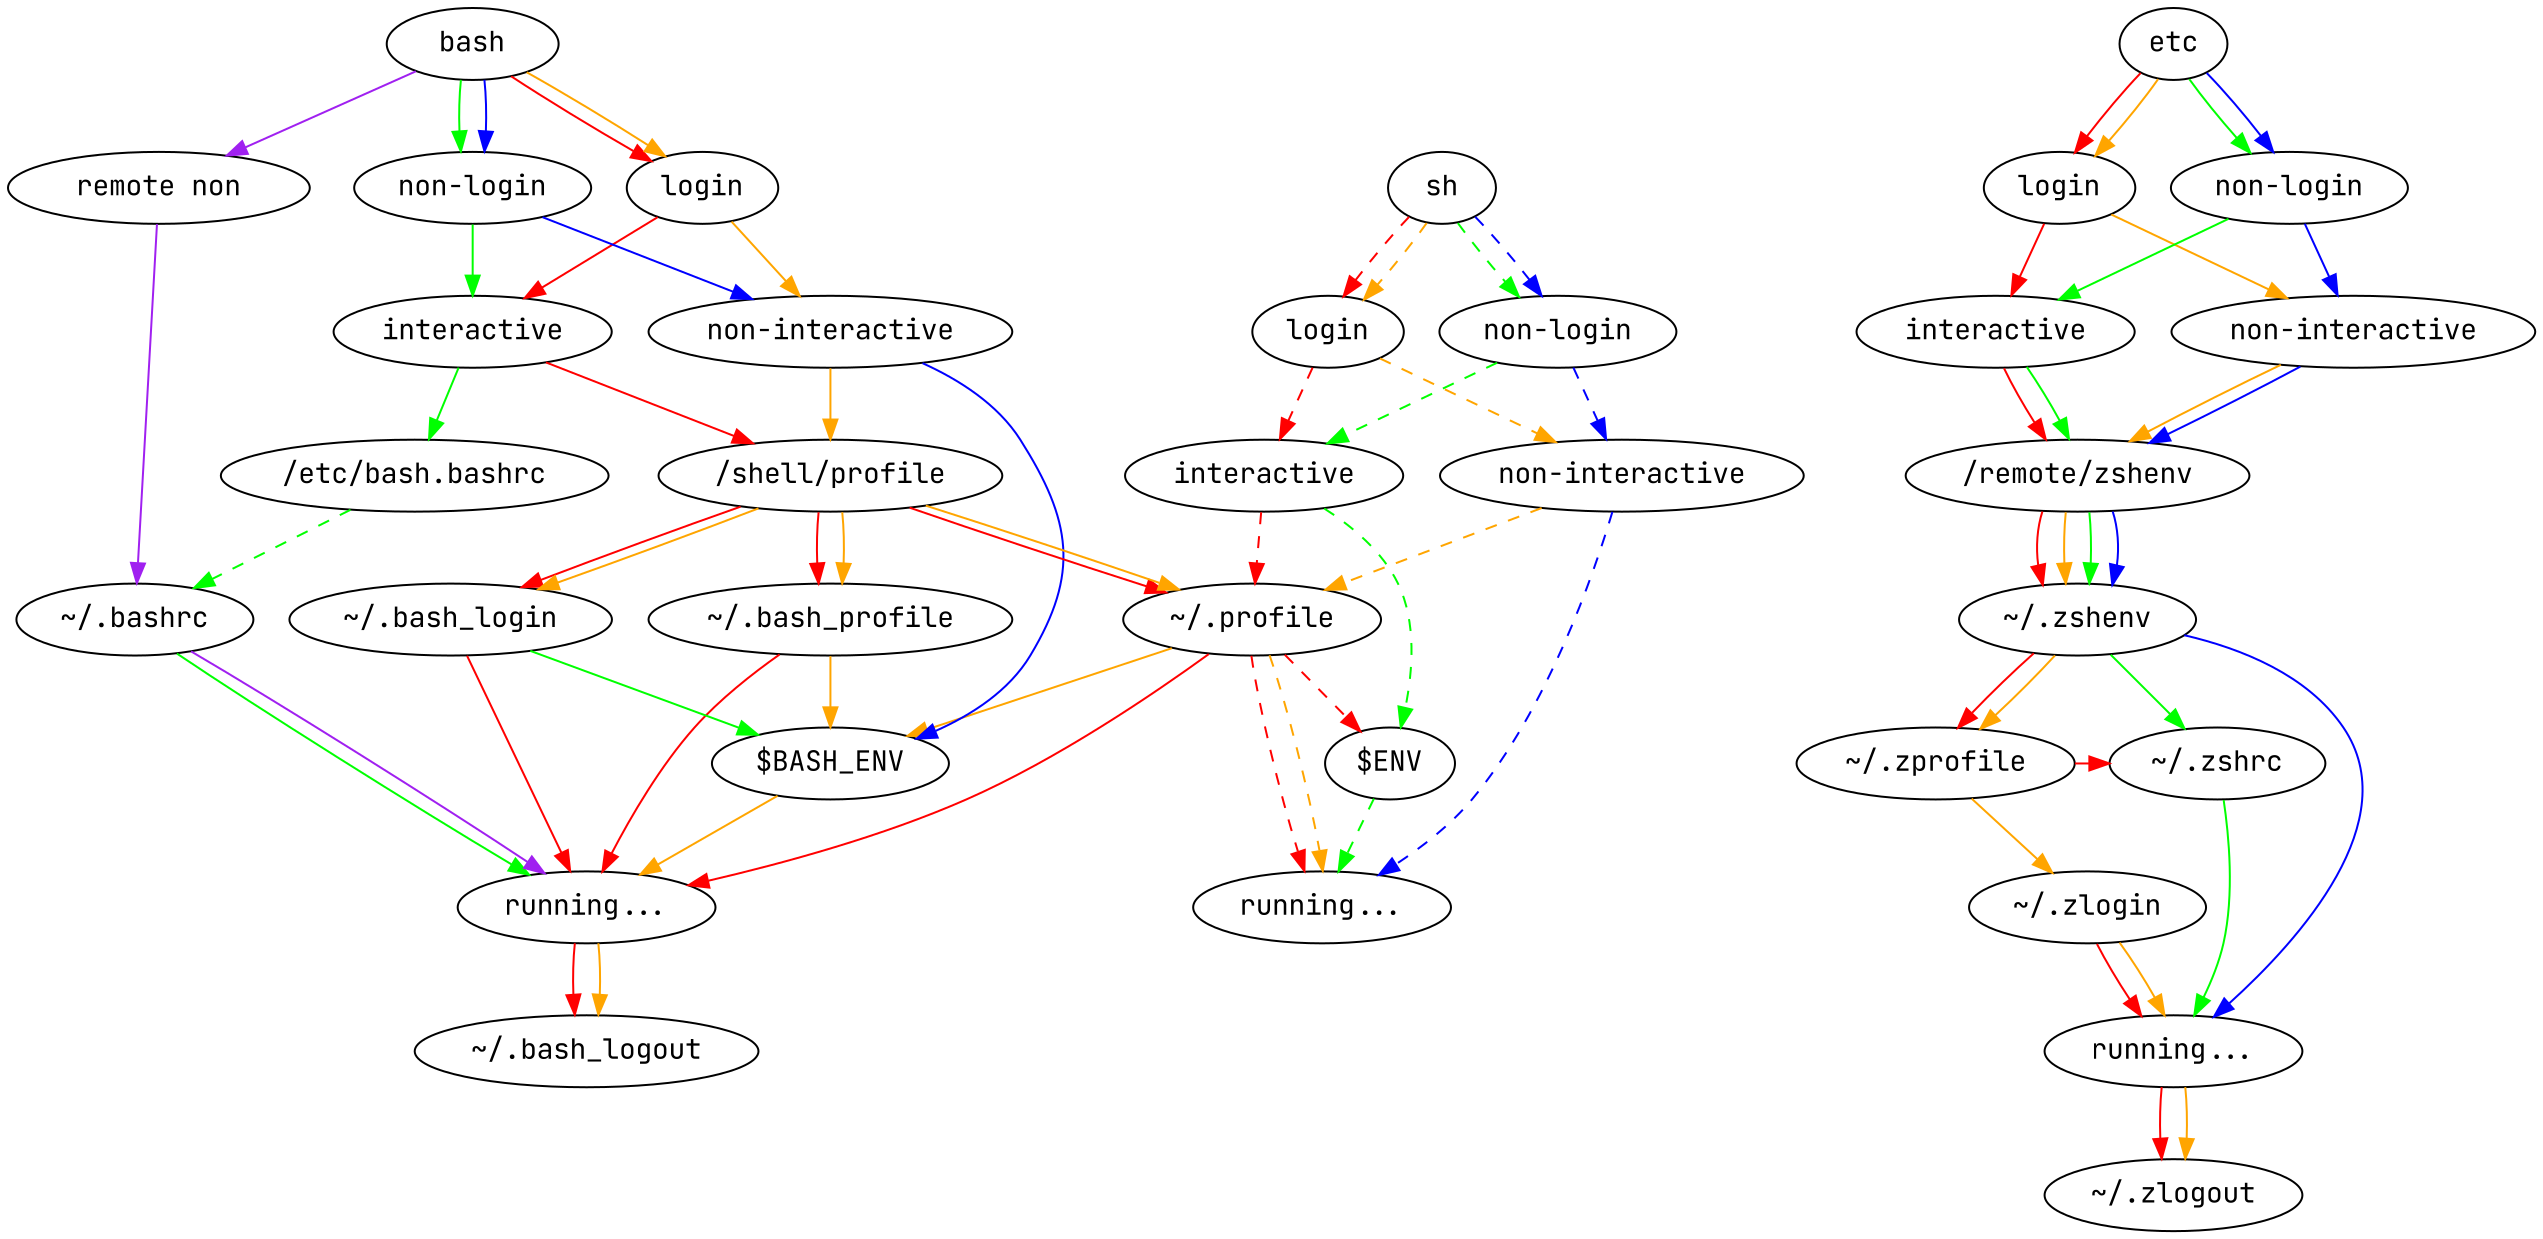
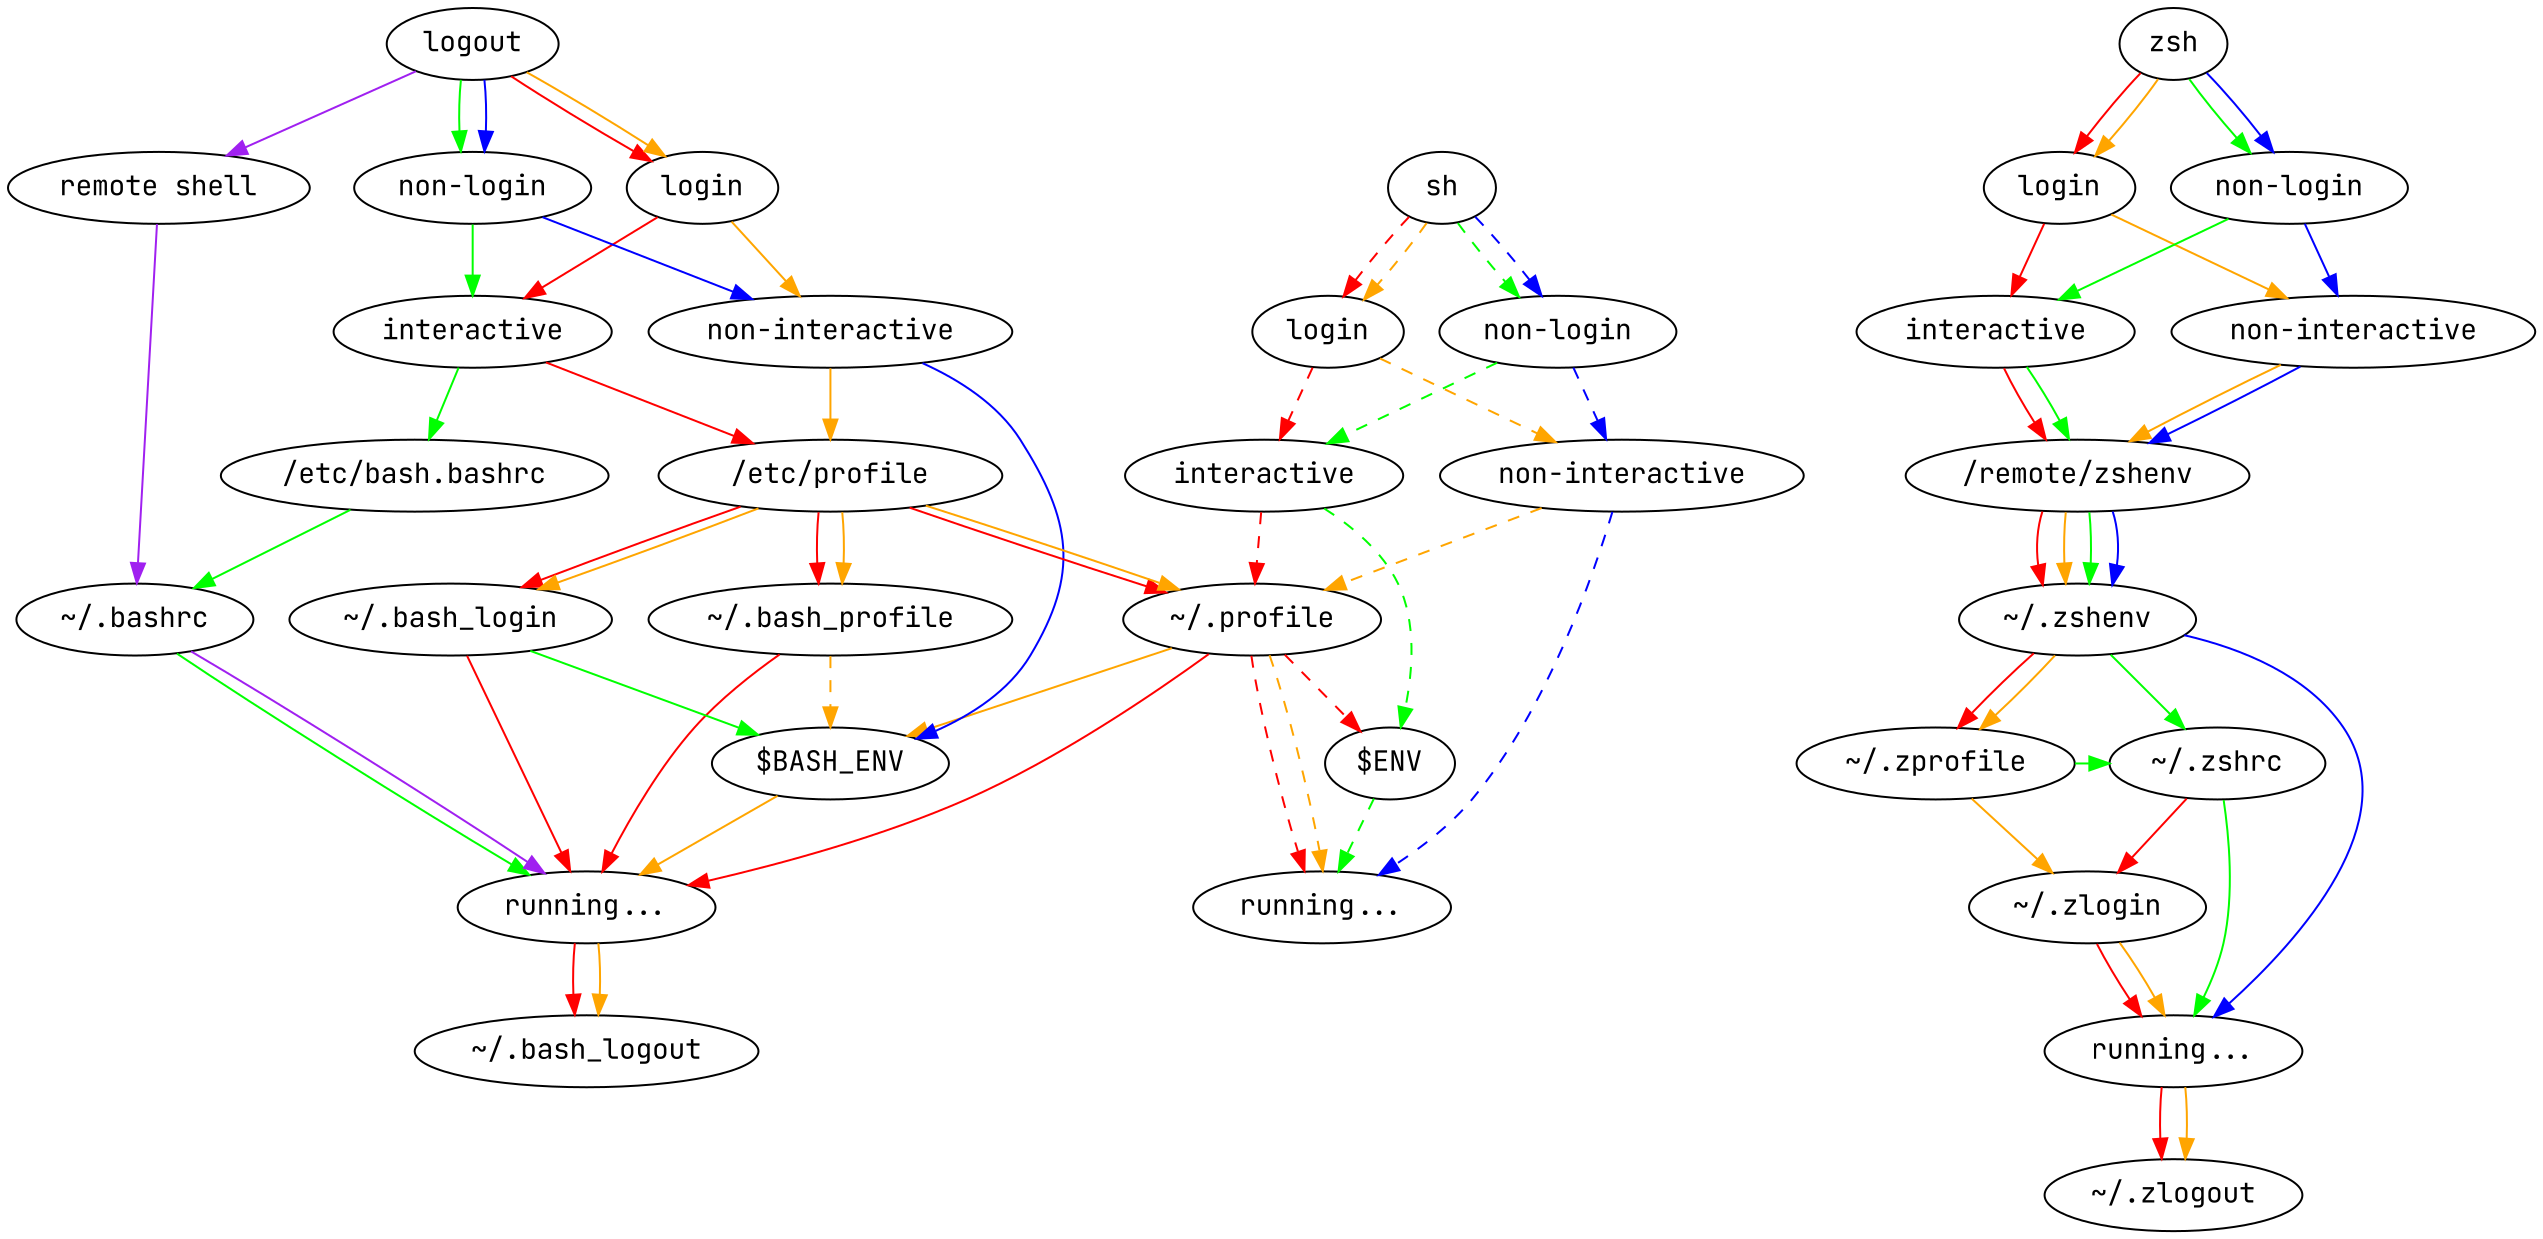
(473, 44) -> (473, 44)
(2173, 44) -> (2173, 44)
(159, 188) -> (159, 188)
(830, 476) -> (830, 476)
(281, 544) -> (281, 544)
(830, 682) -> (830, 682)
(2082, 763) -> (2082, 763)
none -> (2159, 828)
